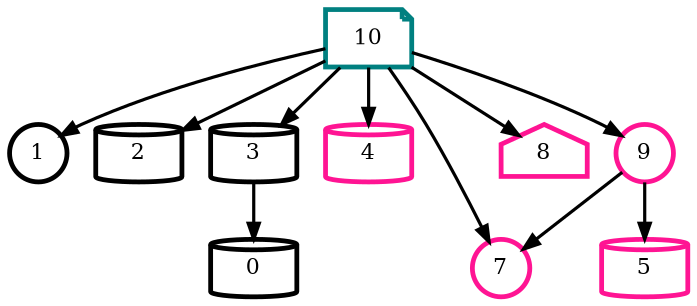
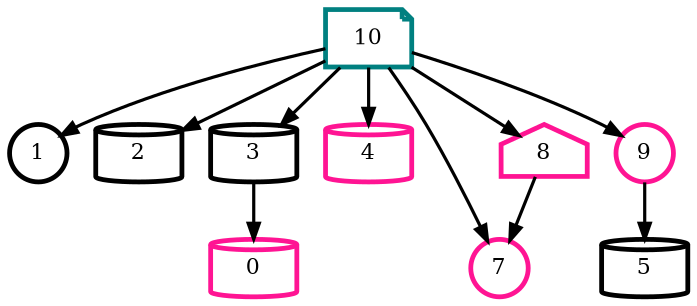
(579, 206) -> (526, 201)
(254, 268) -> (254, 268)
(645, 268) -> (645, 268)
